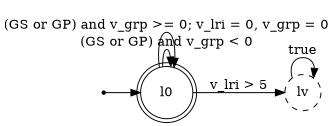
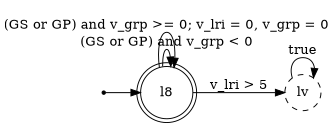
(167, 93) -> (167, 93)
